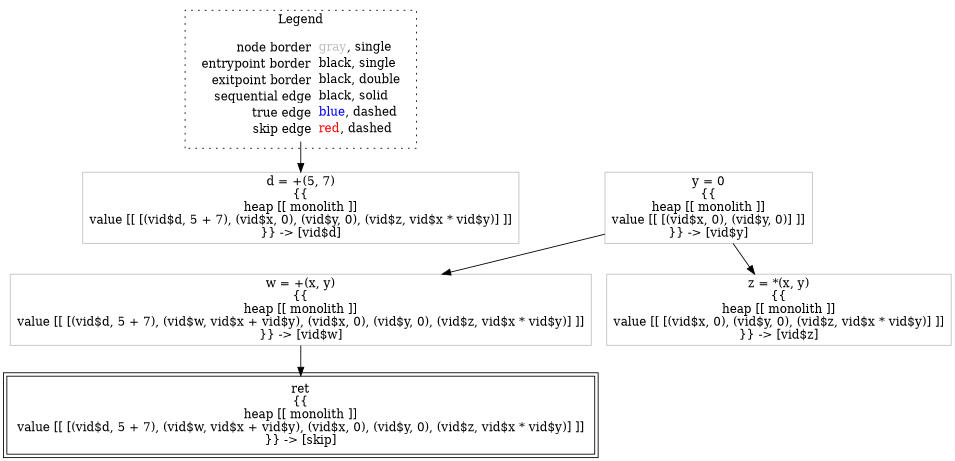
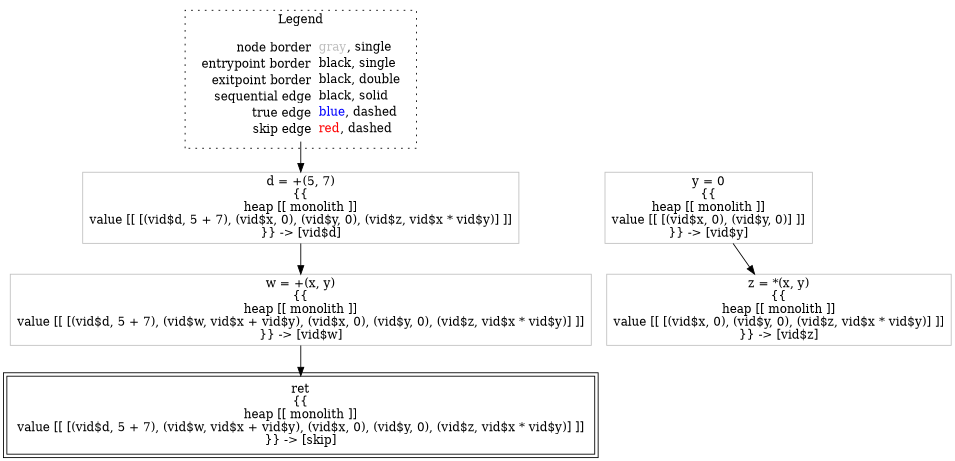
(528, 253) -> (301, 254)
